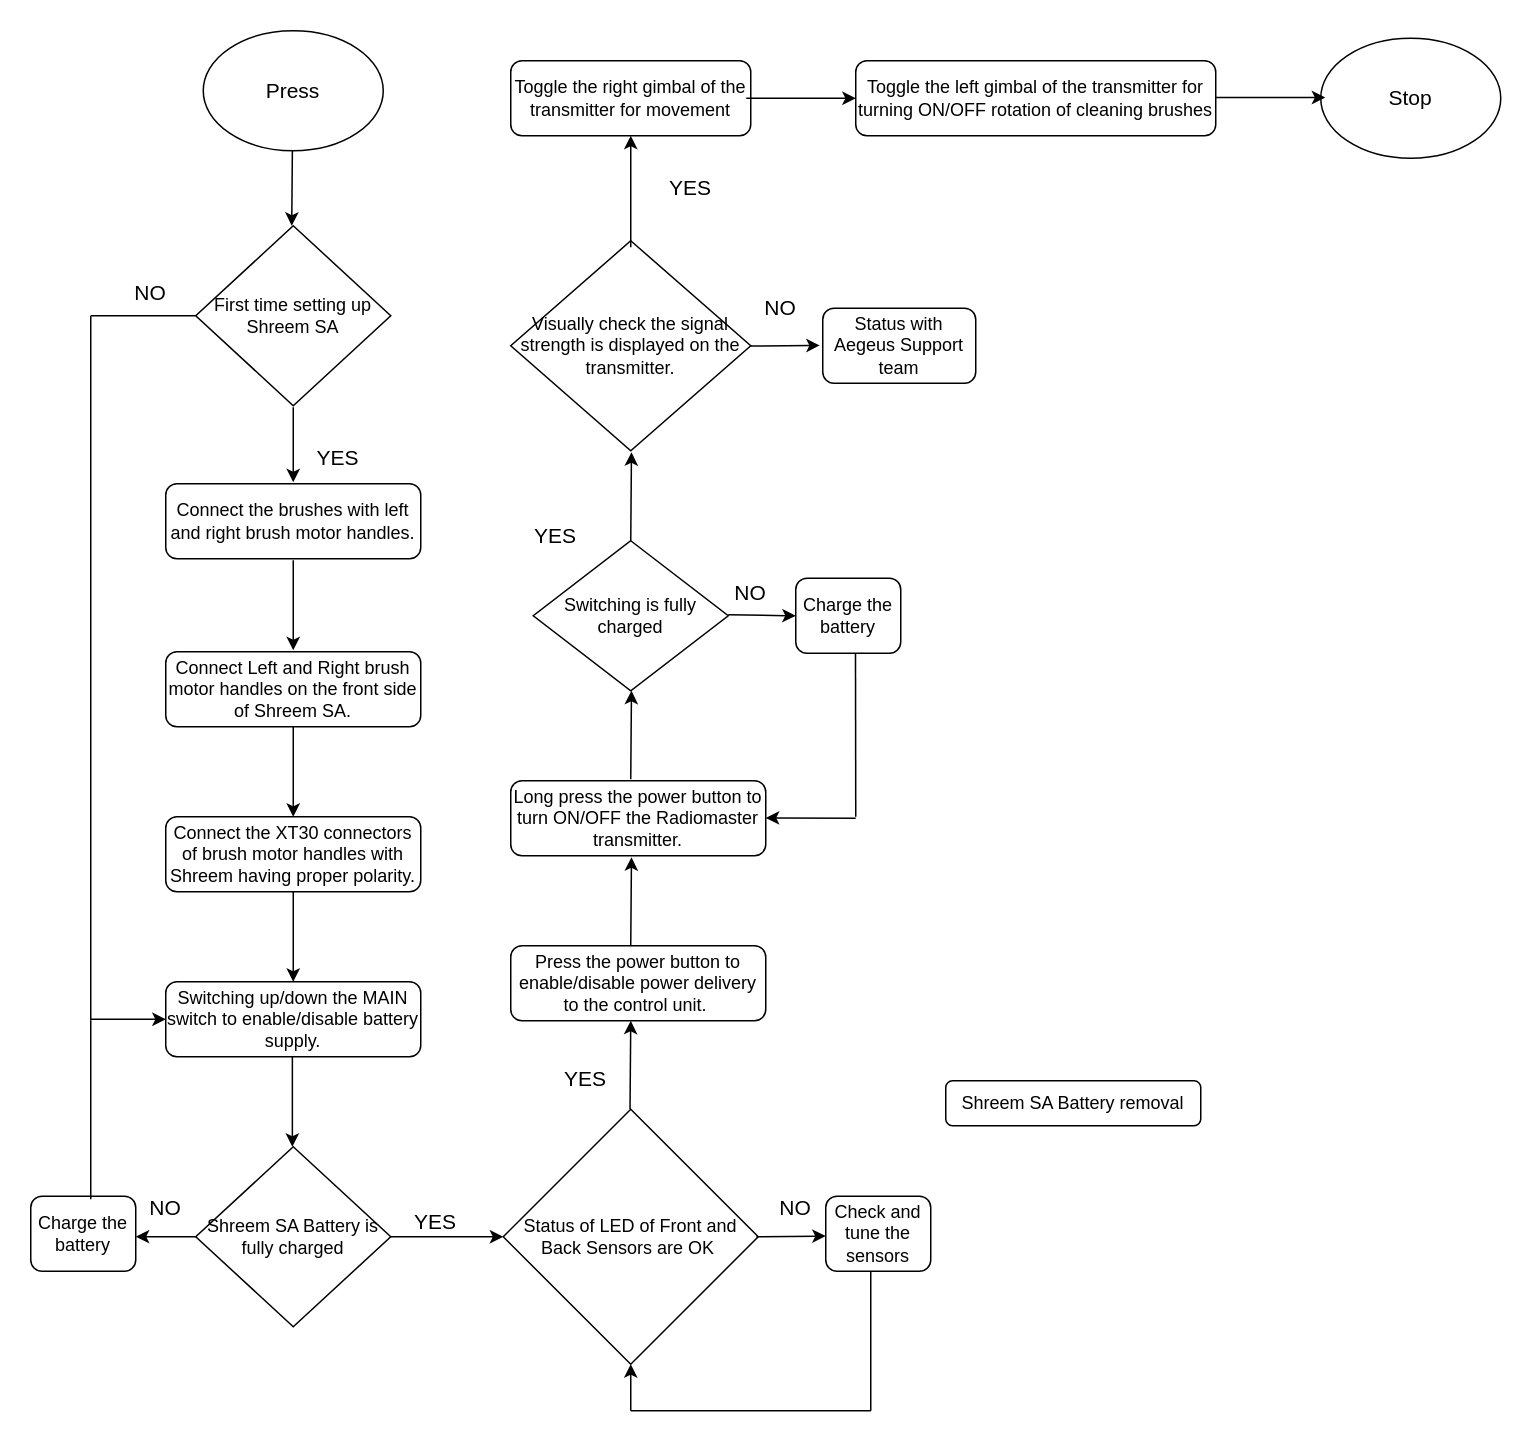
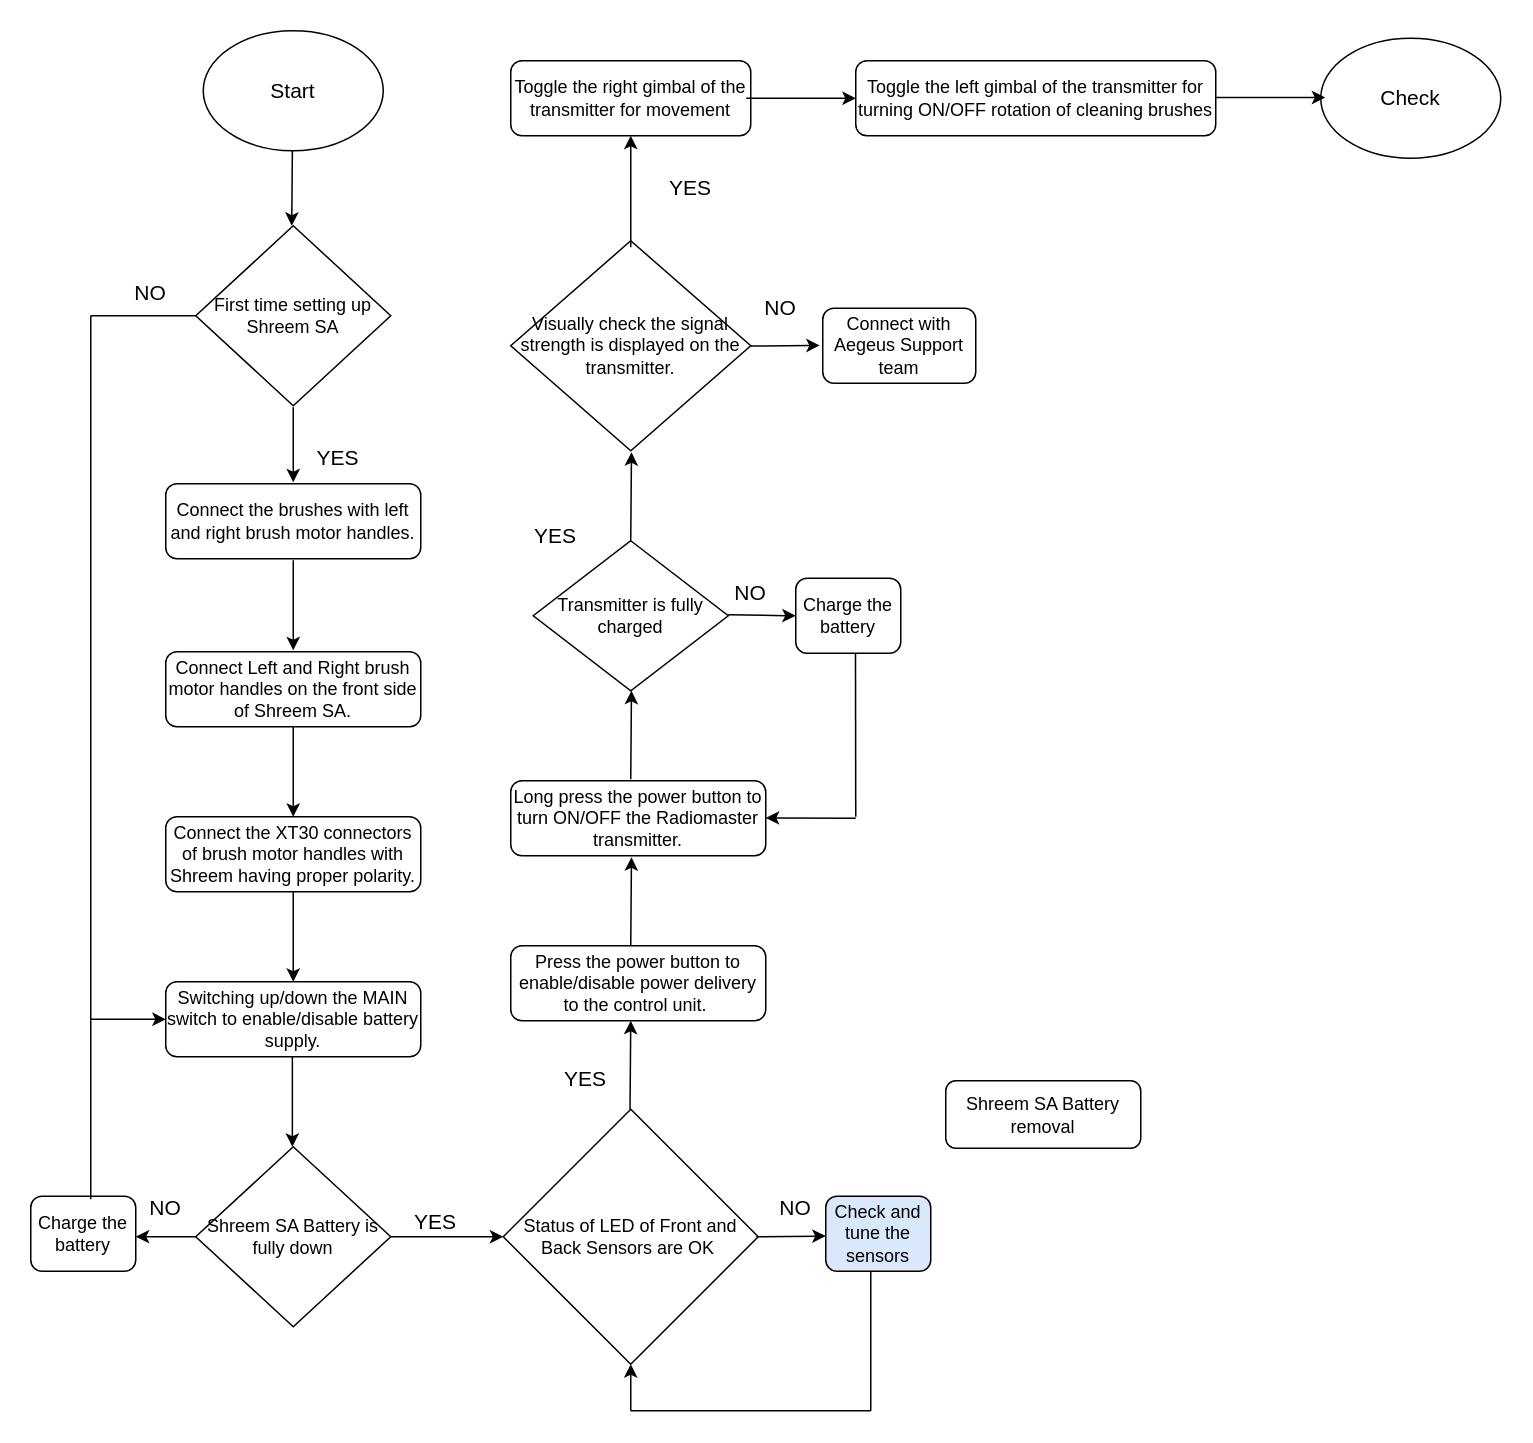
(293, 91) -> (293, 91)
(1411, 98) -> (1411, 98)
(899, 346) -> (899, 346)
(631, 616) -> (631, 616)
(1073, 1103) -> (1043, 1115)
(878, 1234) -> (878, 1234)
(293, 1237) -> (293, 1237)
